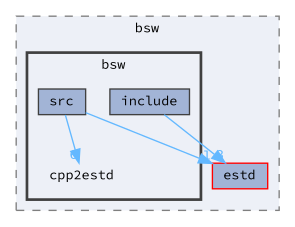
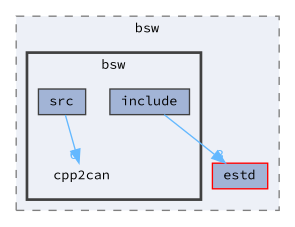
(143, 136) -> none
(82, 176) -> (82, 176)
